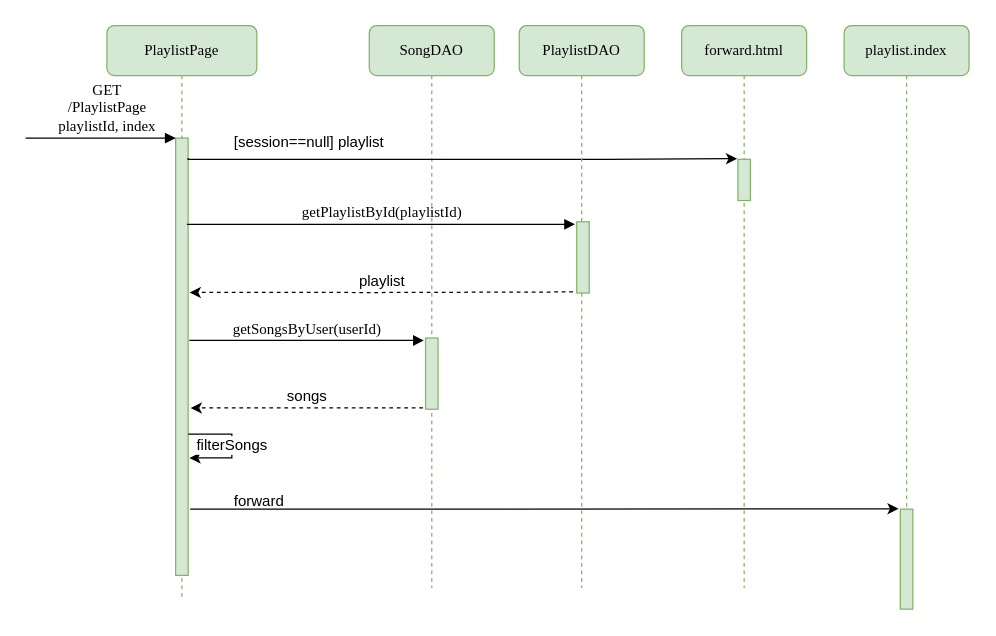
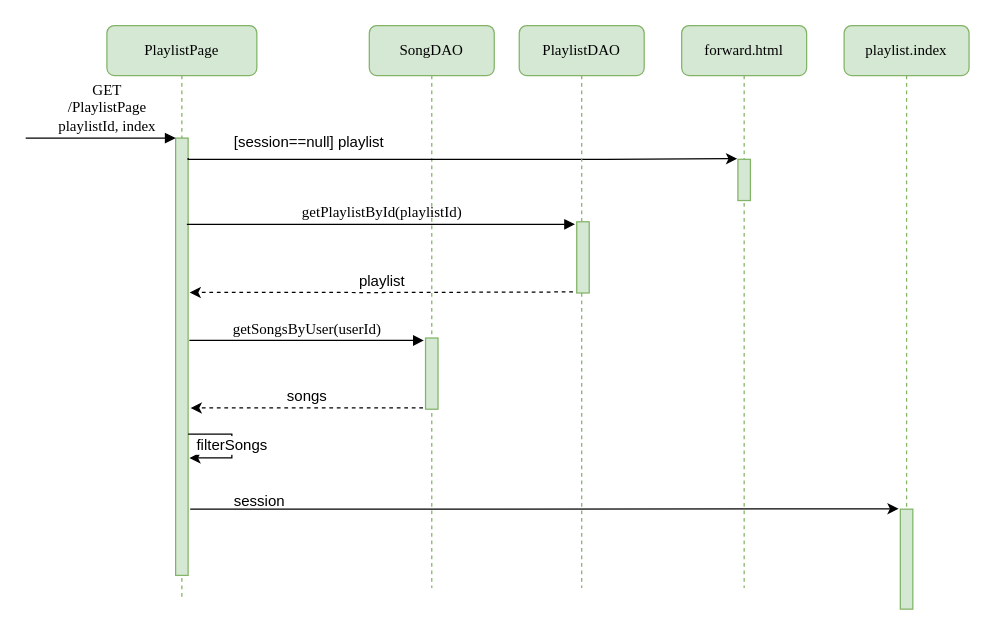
(264, 502) -> (262, 502)
